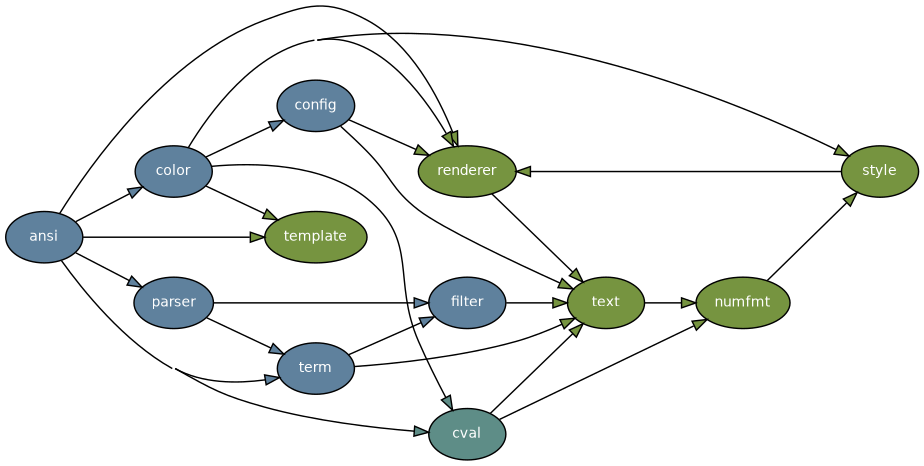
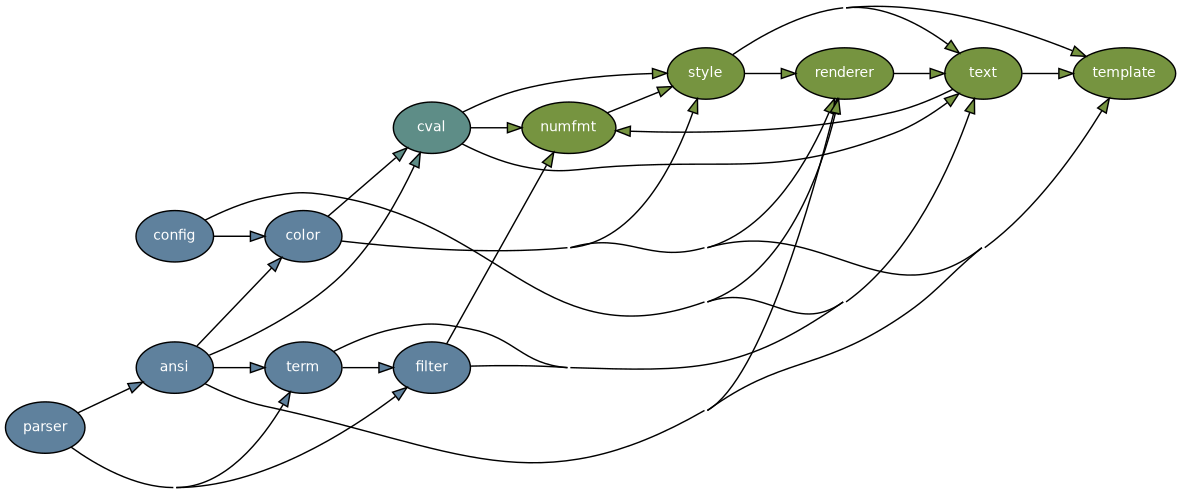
none -> (961, 16)
none -> (785, 25)
none -> (1040, 74)
none -> (555, 82)
(238, 142) -> (232, 236)
none -> (504, 241)
(102, 267) -> (104, 401)
